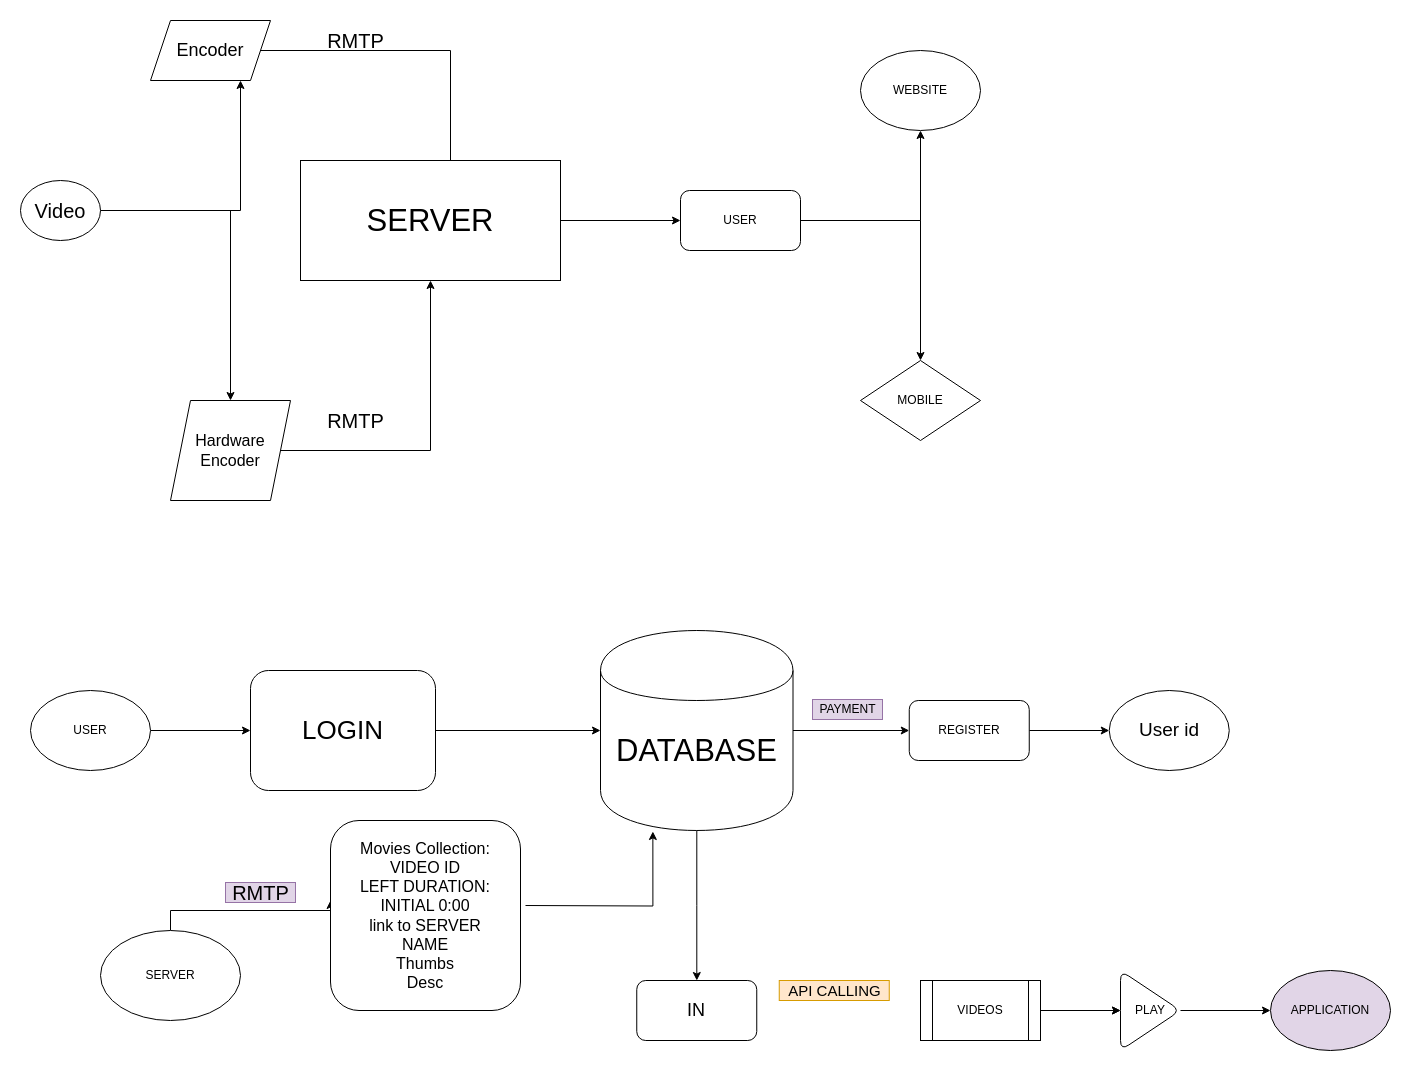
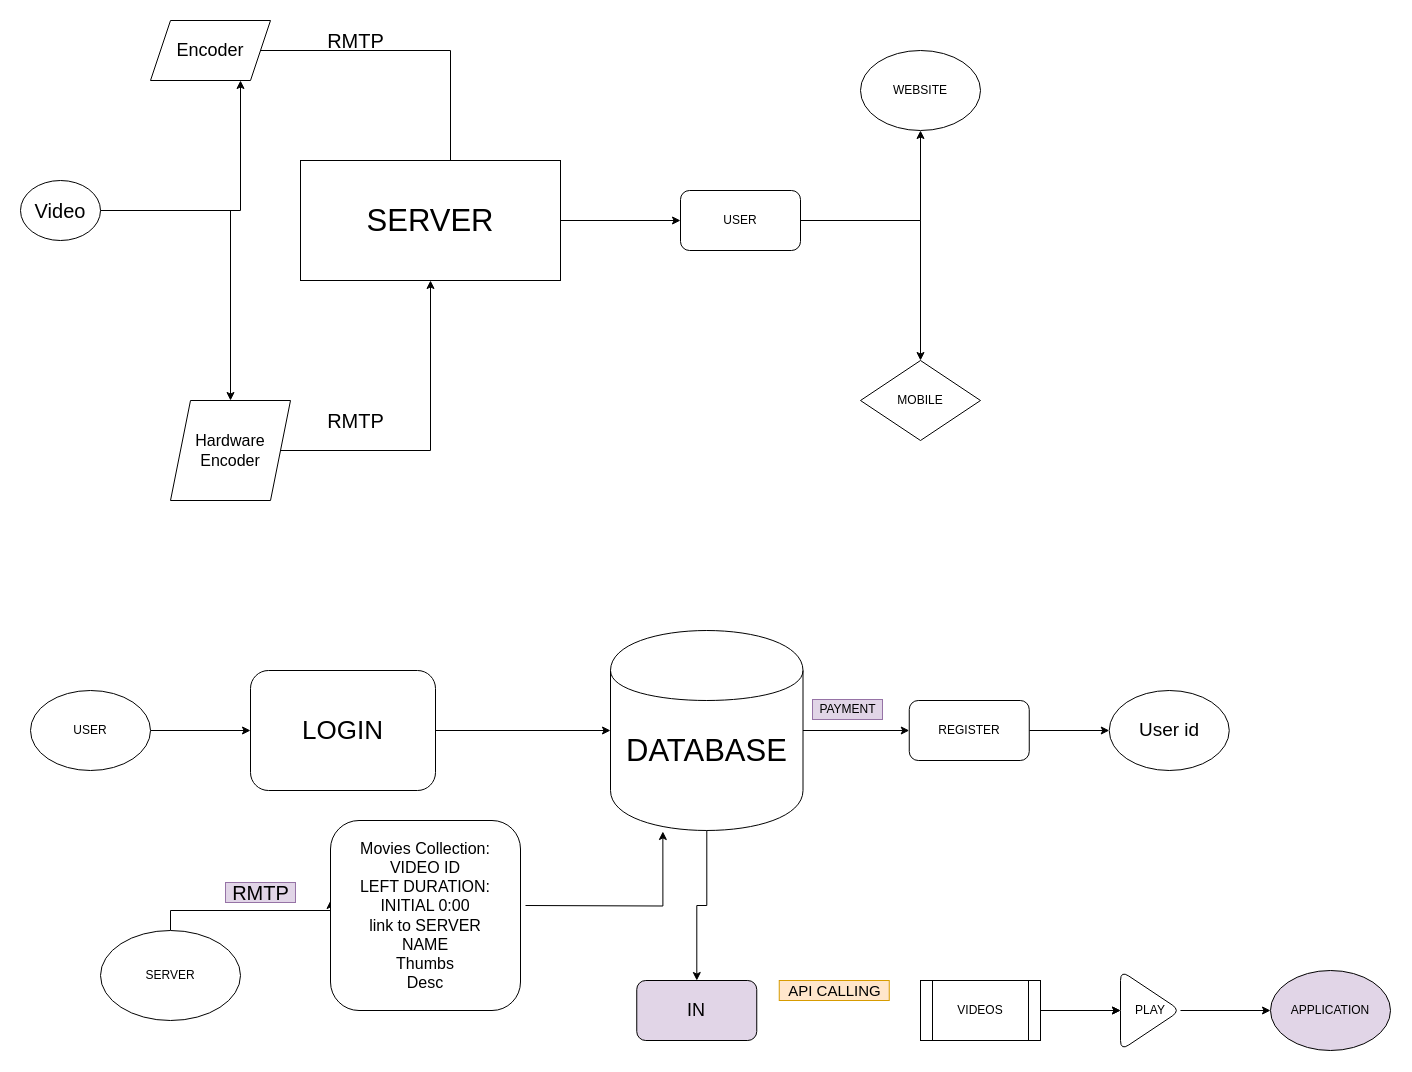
(697, 731) -> (707, 731)
(697, 1011) -> (697, 1011)
